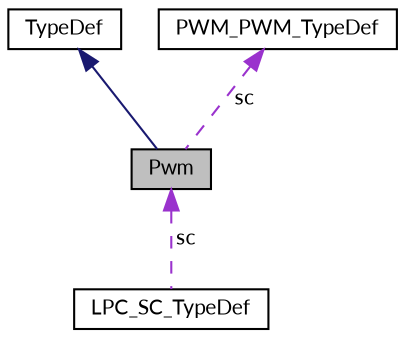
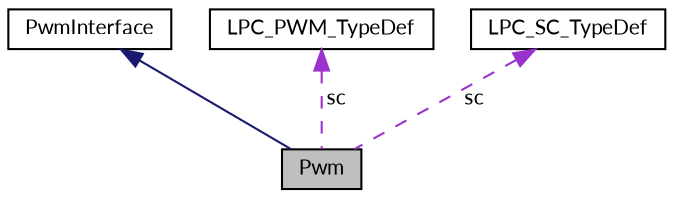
(65, 29) -> (90, 29)
(278, 29) -> (322, 29)
(171, 250) -> (435, 105)
